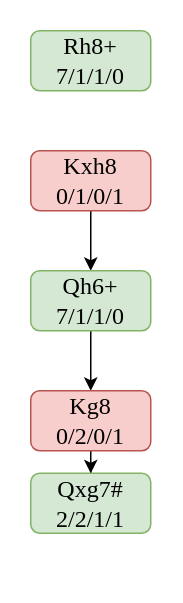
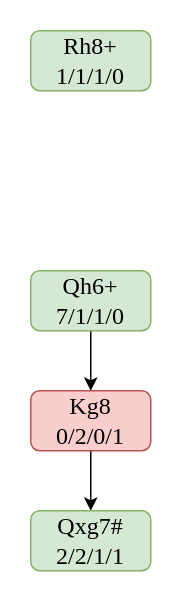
(91, 61) -> (91, 61)
(91, 181) -> none
(91, 236) -> none
(91, 503) -> (91, 541)
